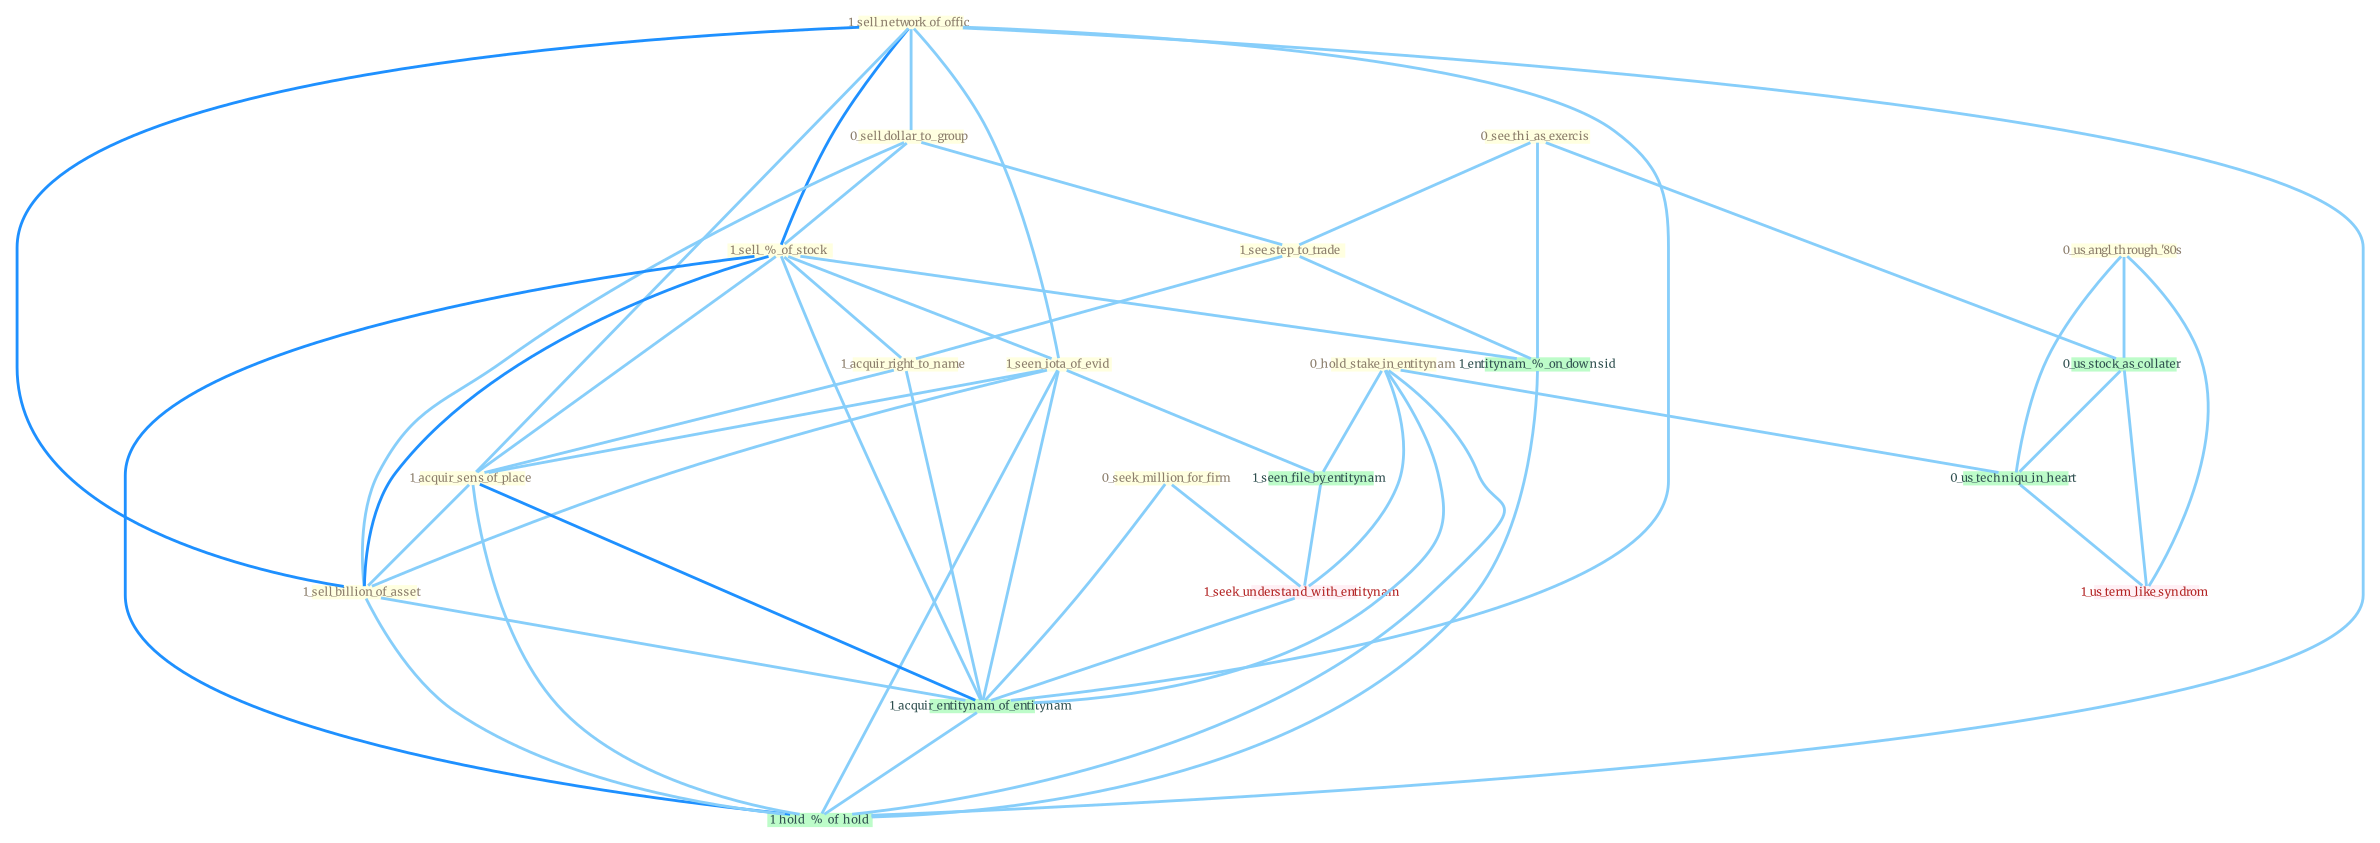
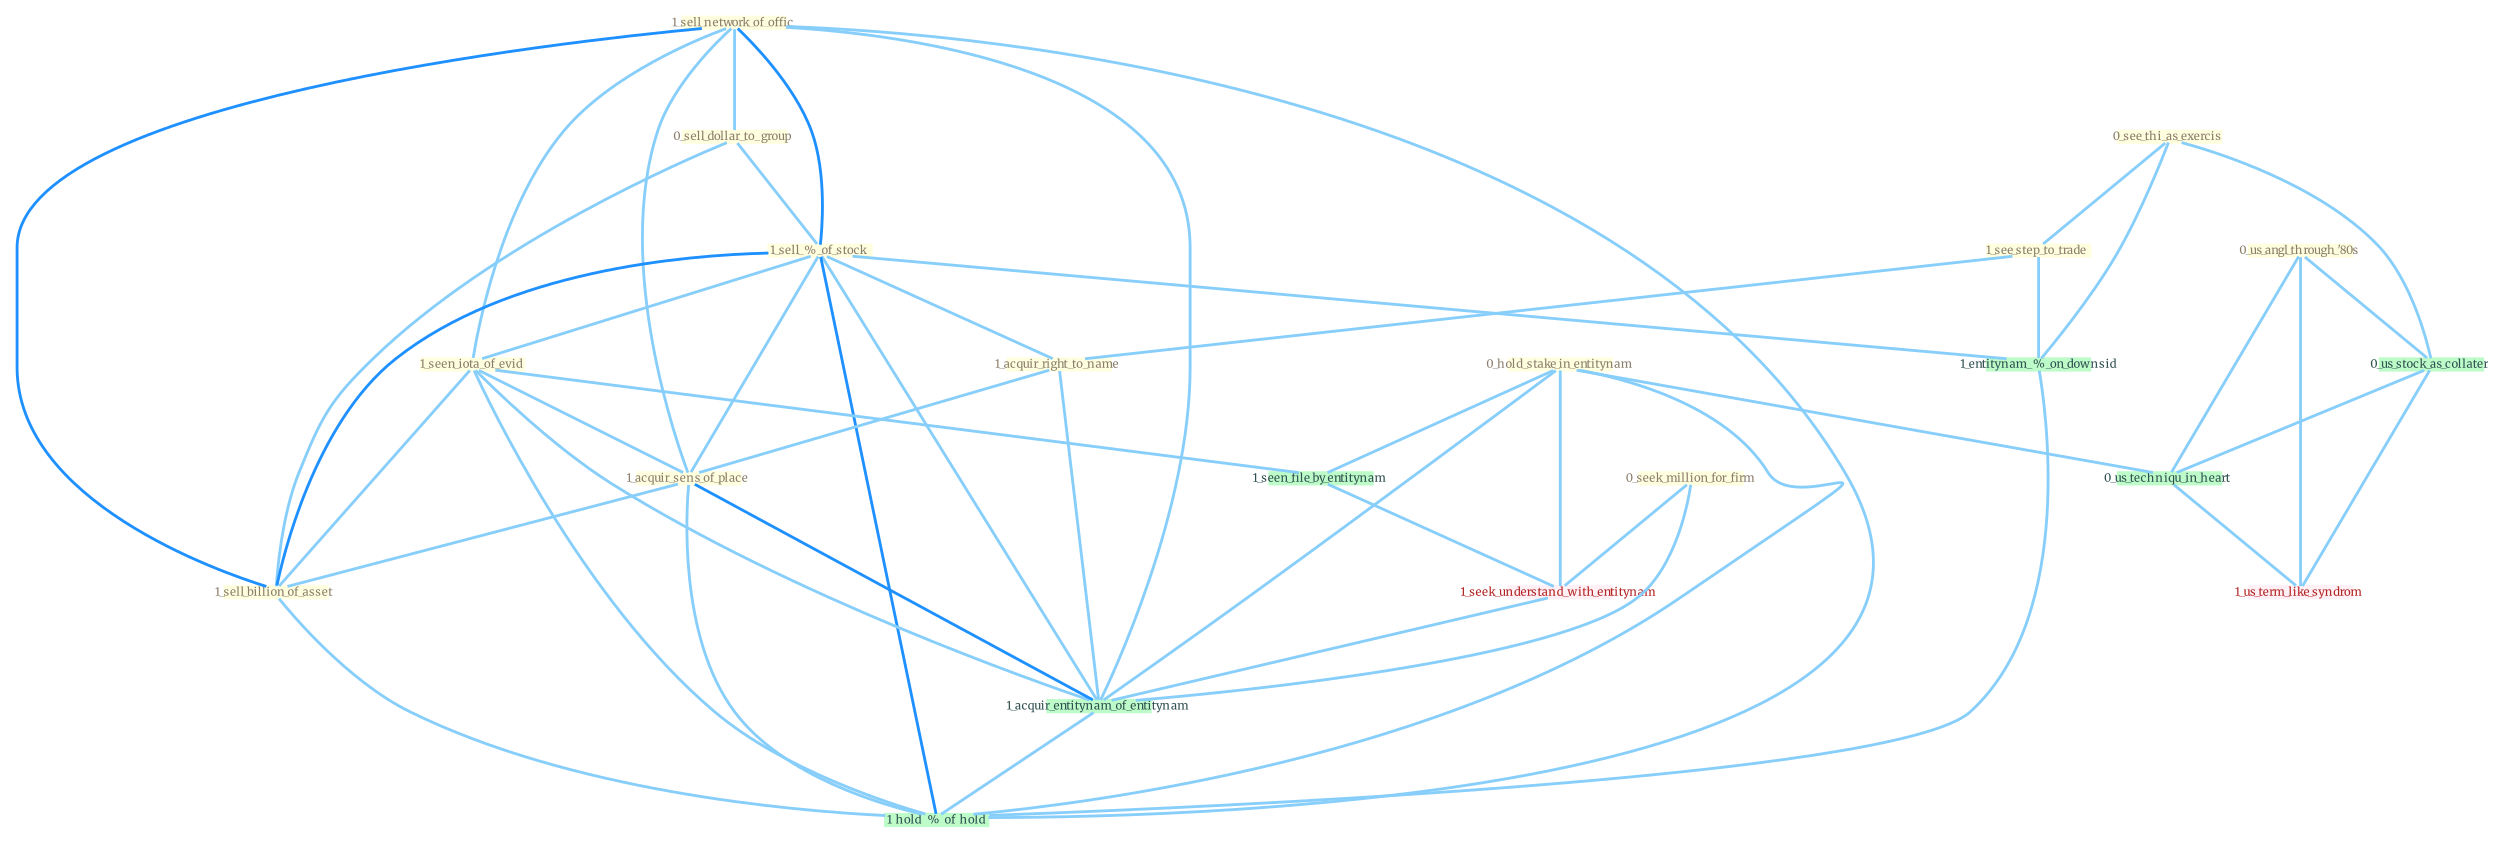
(1102, 194) -> none
(673, 649) -> none
